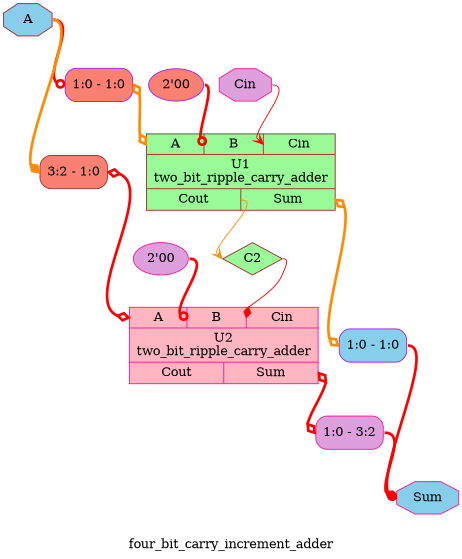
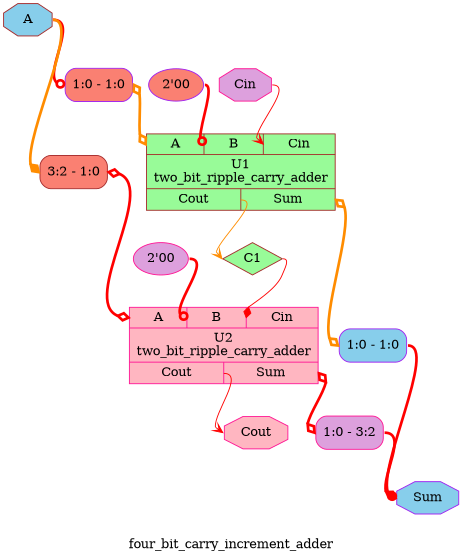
(253, 259) -> (253, 259)
none -> (256, 433)
(428, 498) -> (428, 498)
